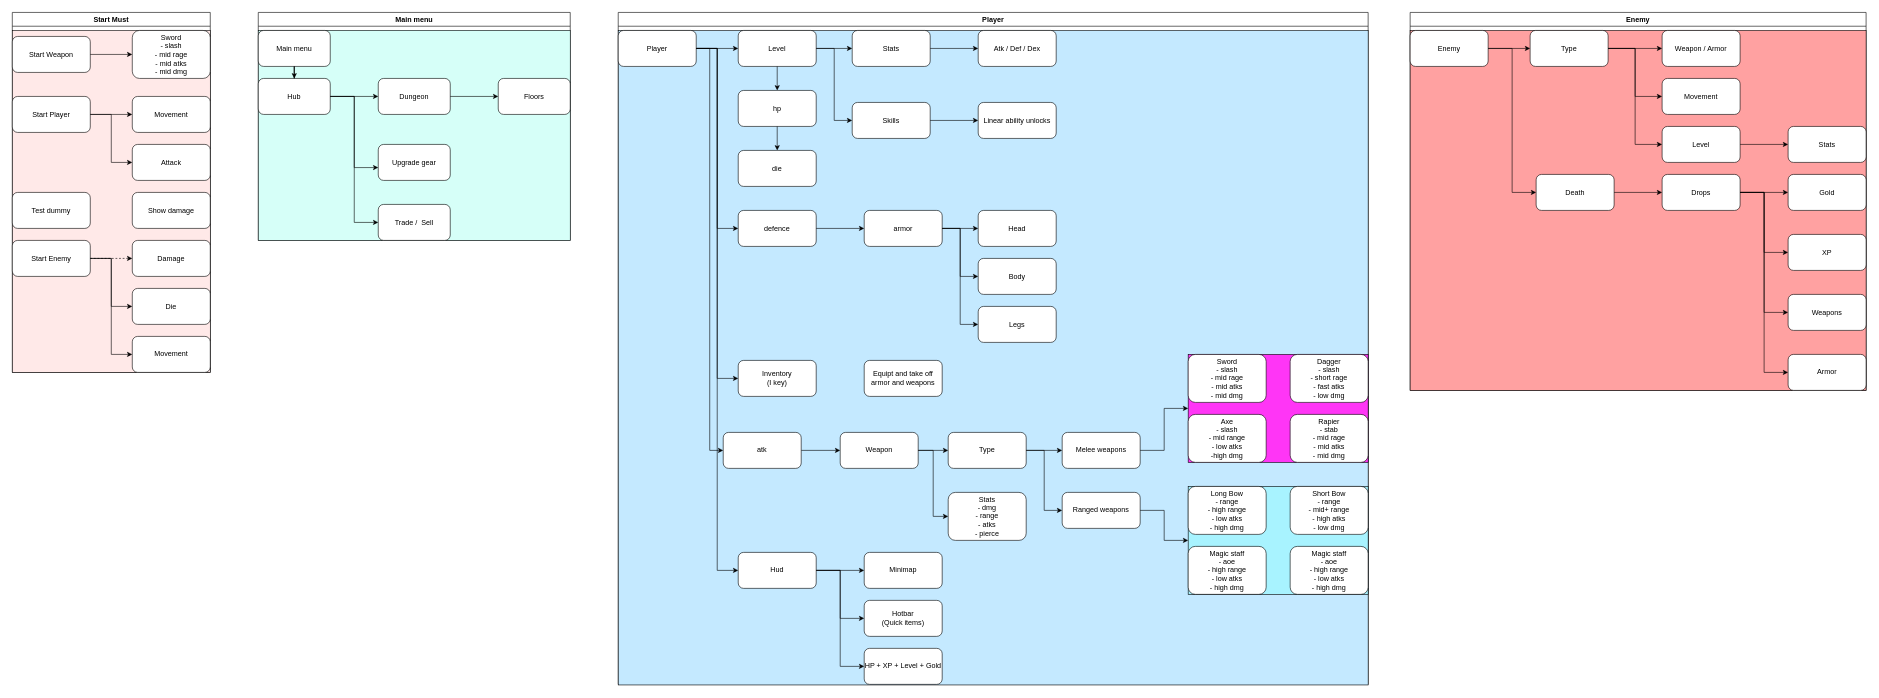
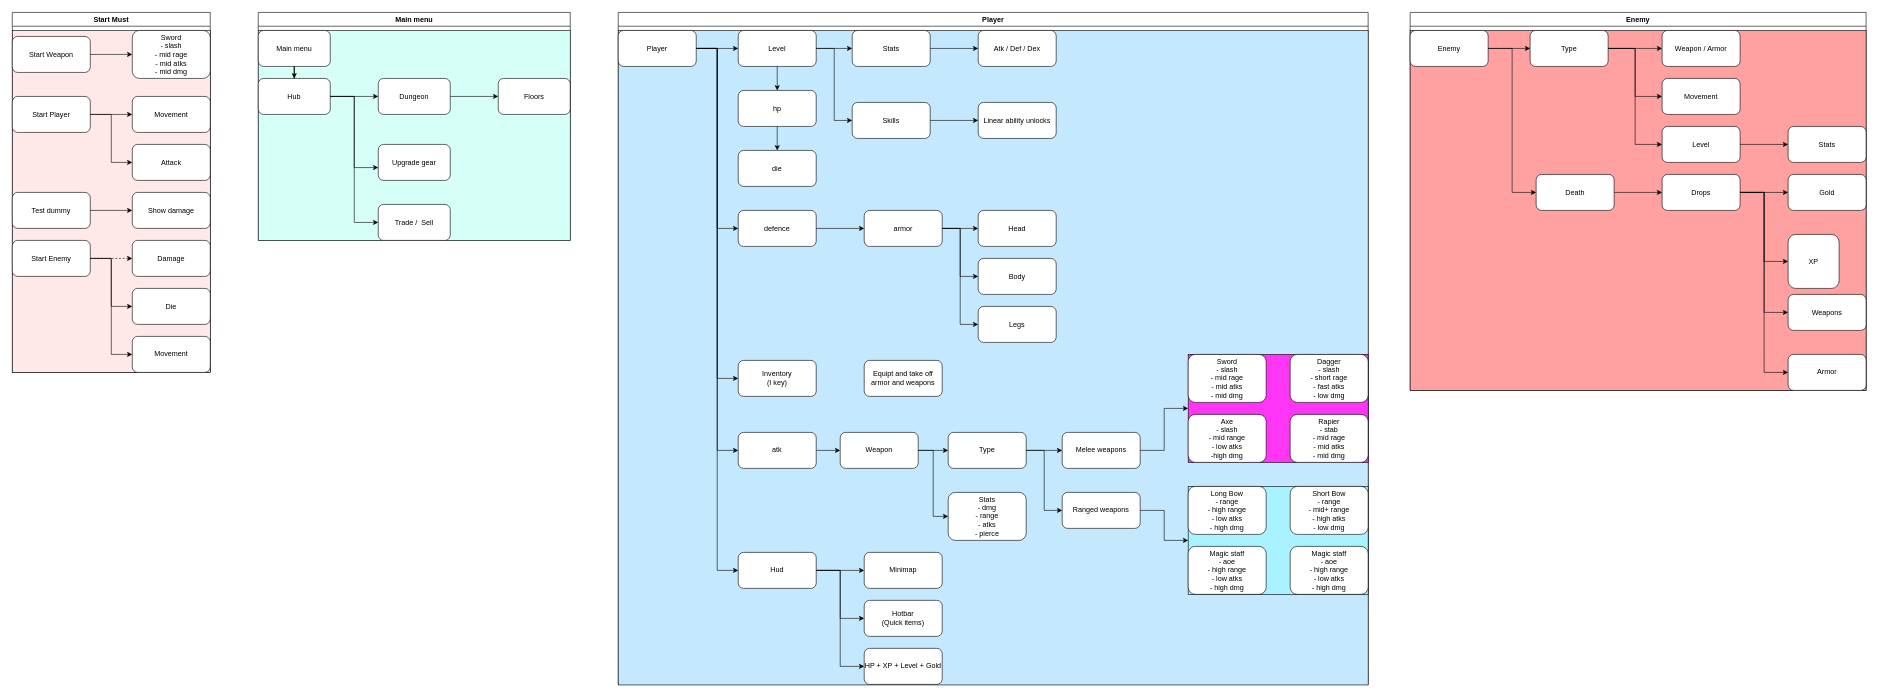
none -> (109, 210)
(1827, 252) -> (1814, 261)
(762, 450) -> (777, 450)
